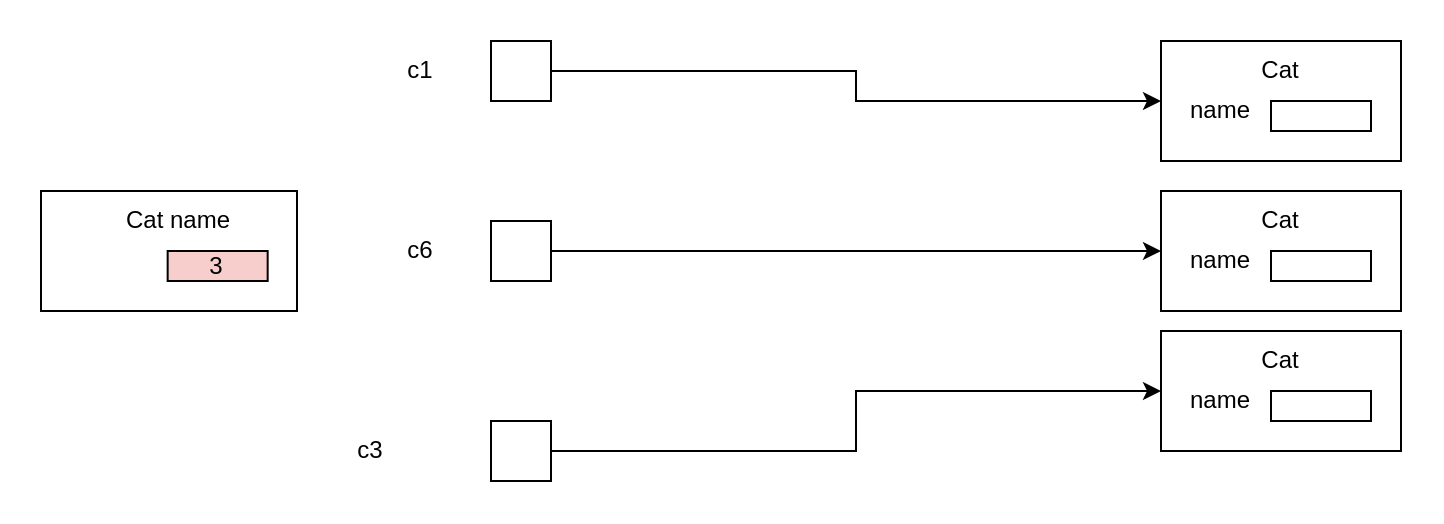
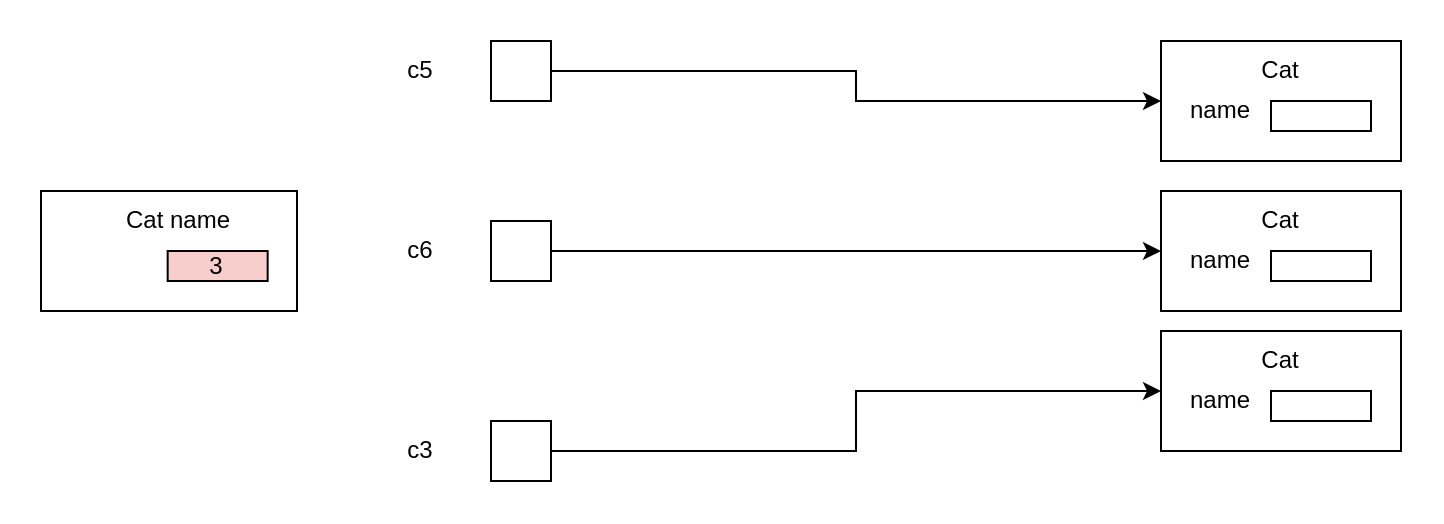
(421, 71) -> (421, 71)
(371, 451) -> (421, 451)
